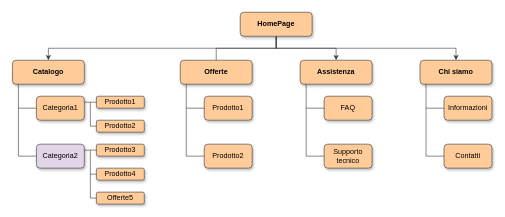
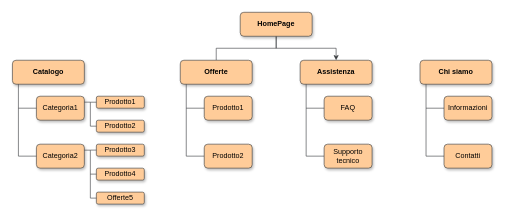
(456, 50) -> none
(48, 51) -> none
(60, 156) -> (60, 156)
